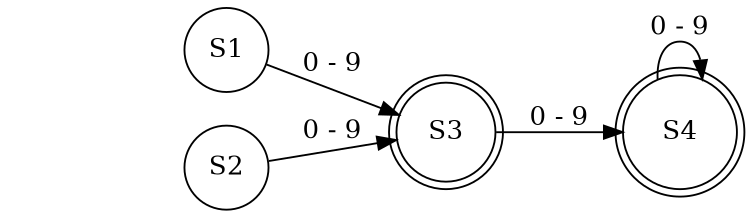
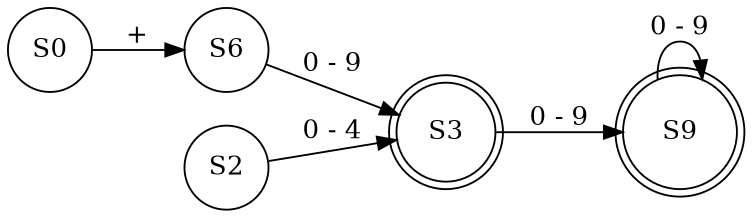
none -> (50, 50)
(226, 50) -> (226, 50)
(332, 131) -> (332, 131)
(680, 132) -> (680, 132)
